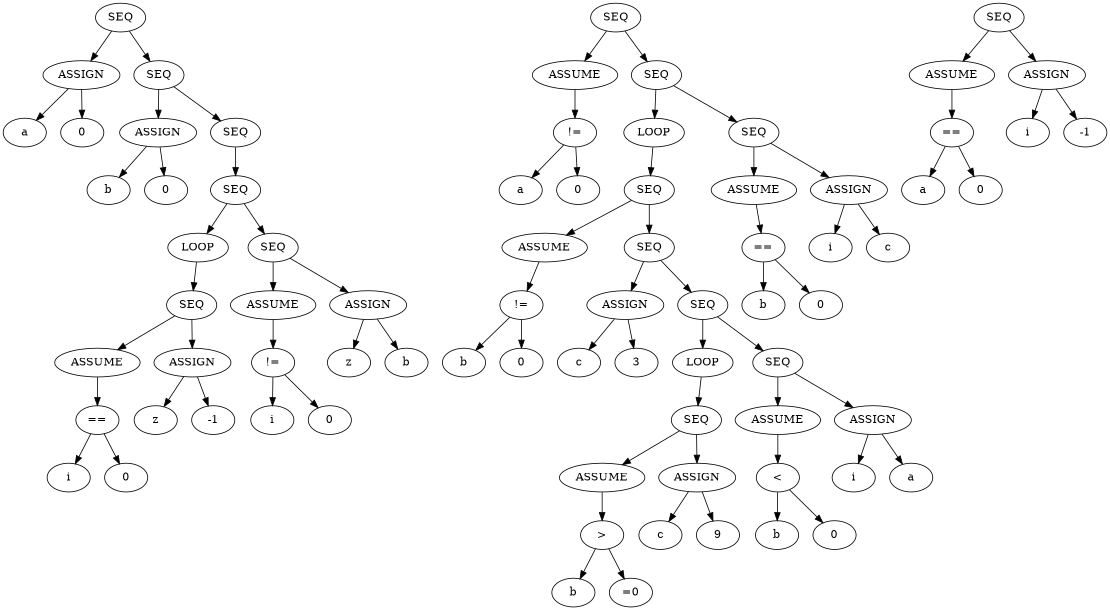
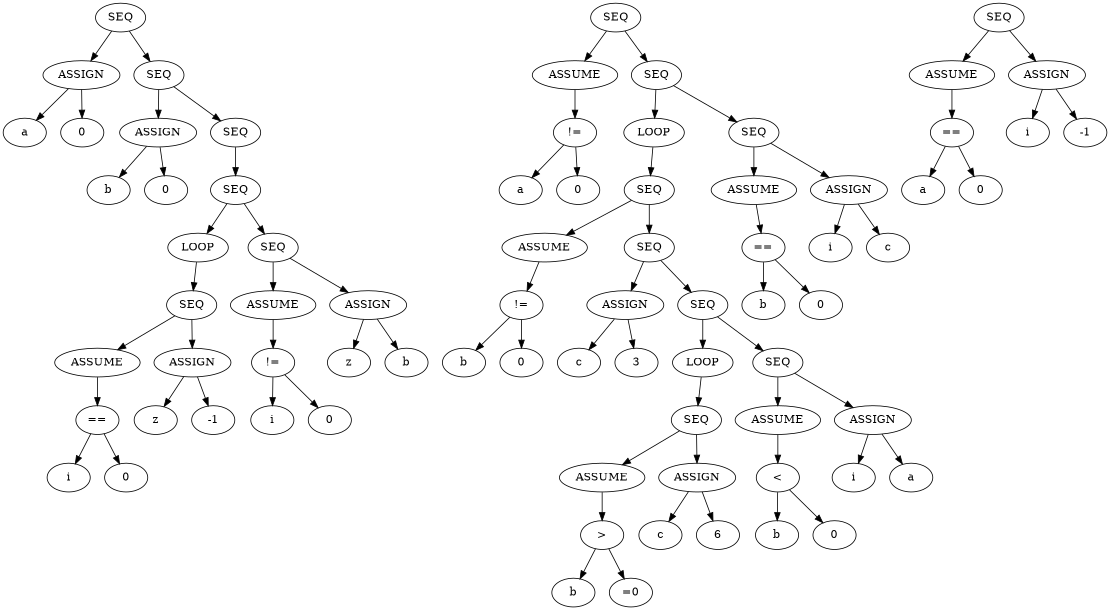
(718, 535) -> (718, 535)
